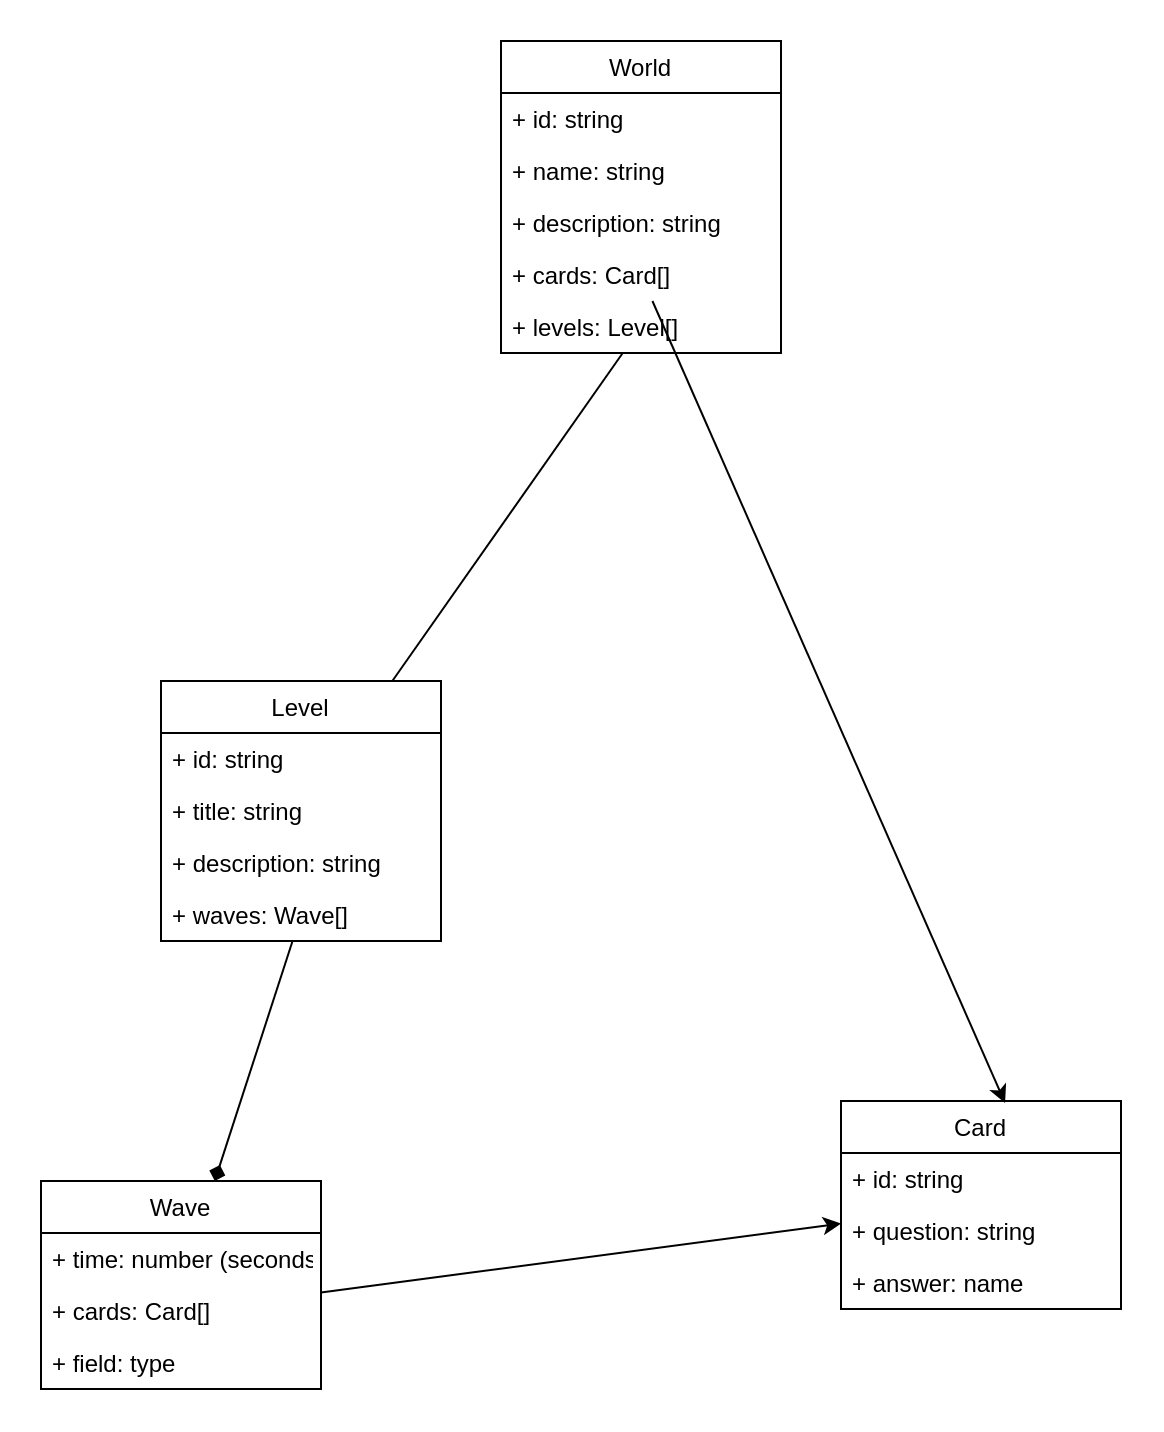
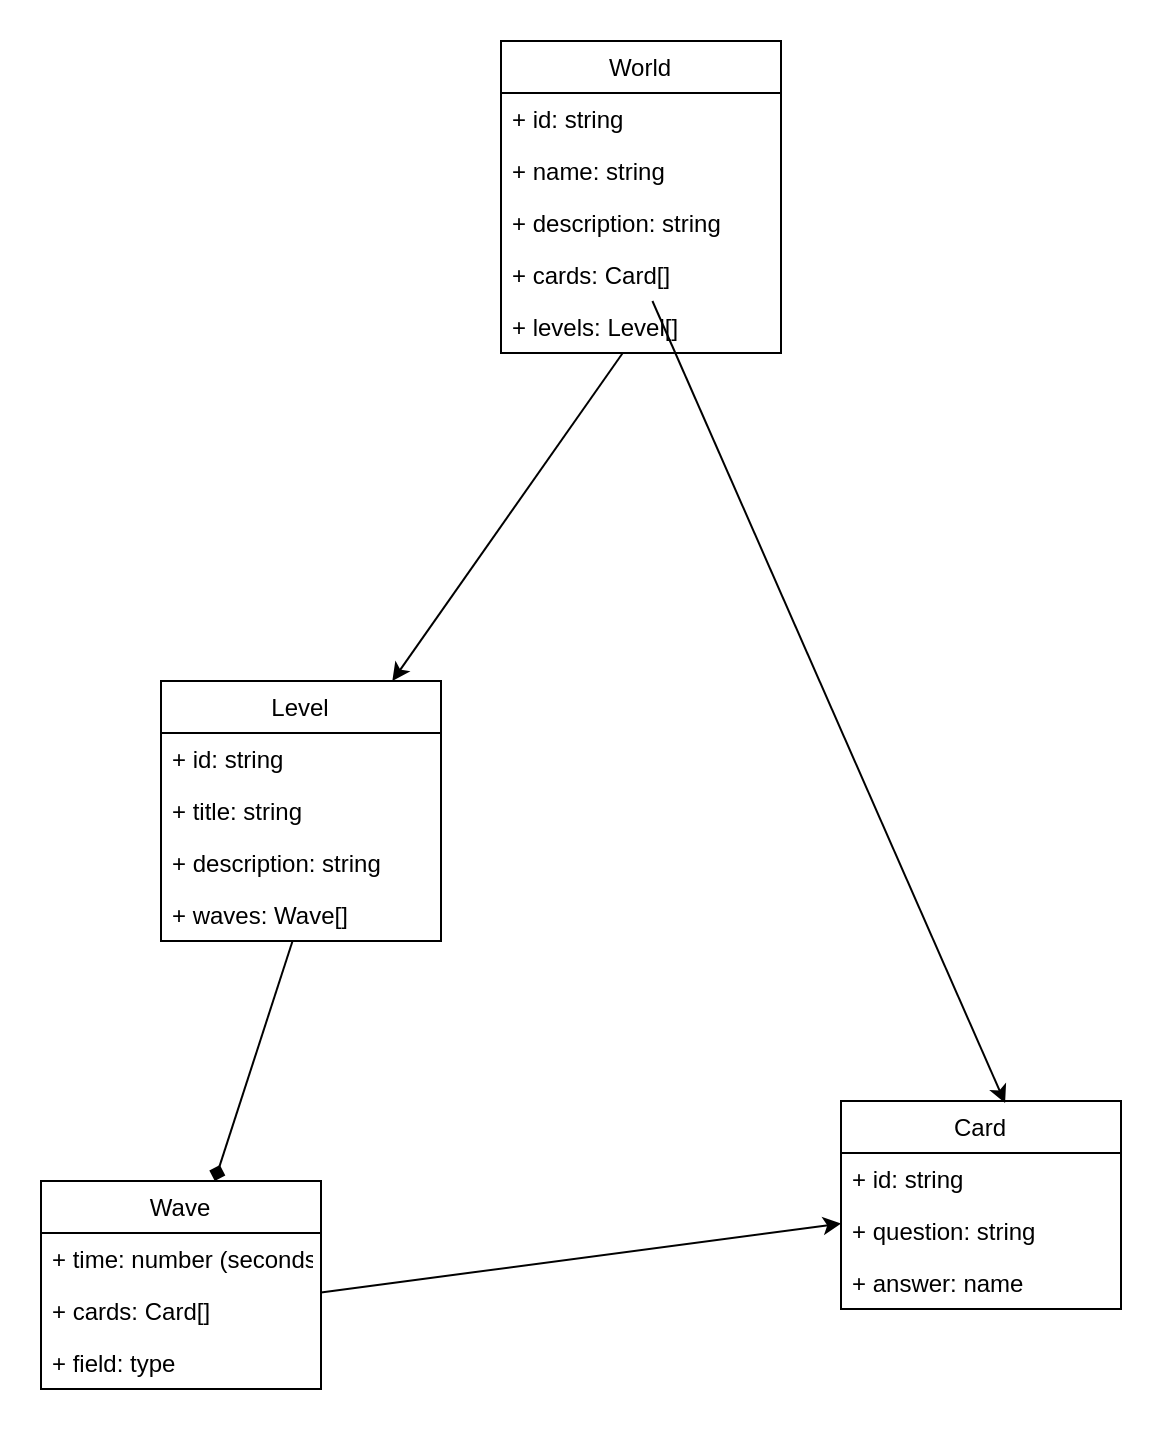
(398, 673) -> (401, 669)
